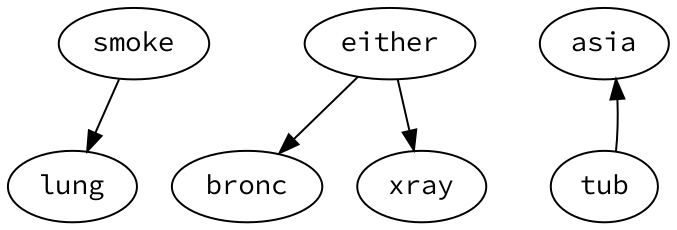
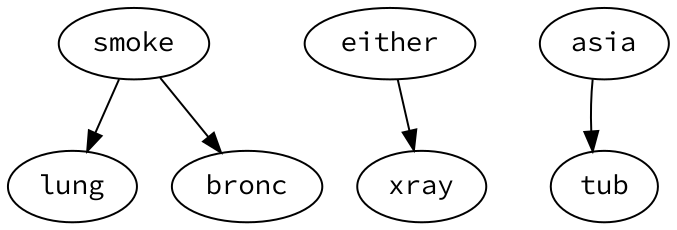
(326, 108) -> (184, 107)
(618, 125) -> (591, 105)
